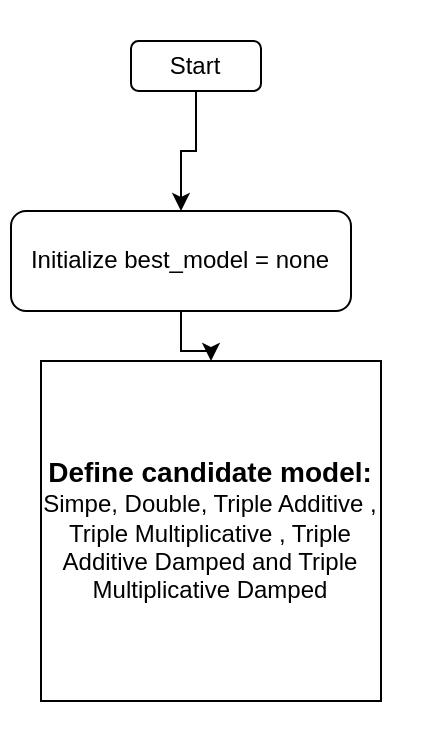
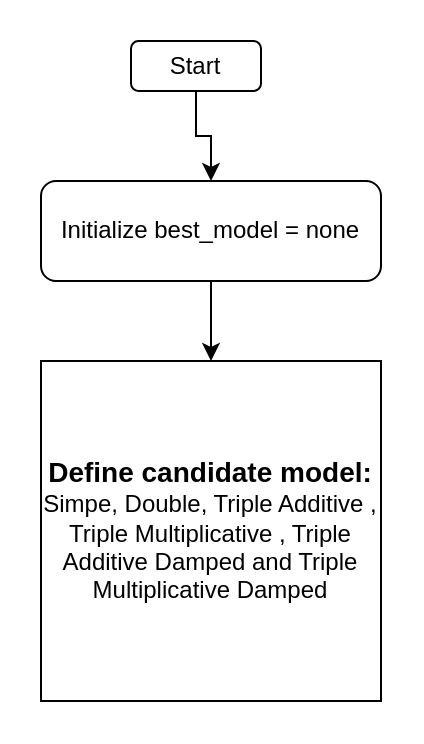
(181, 261) -> (211, 231)
